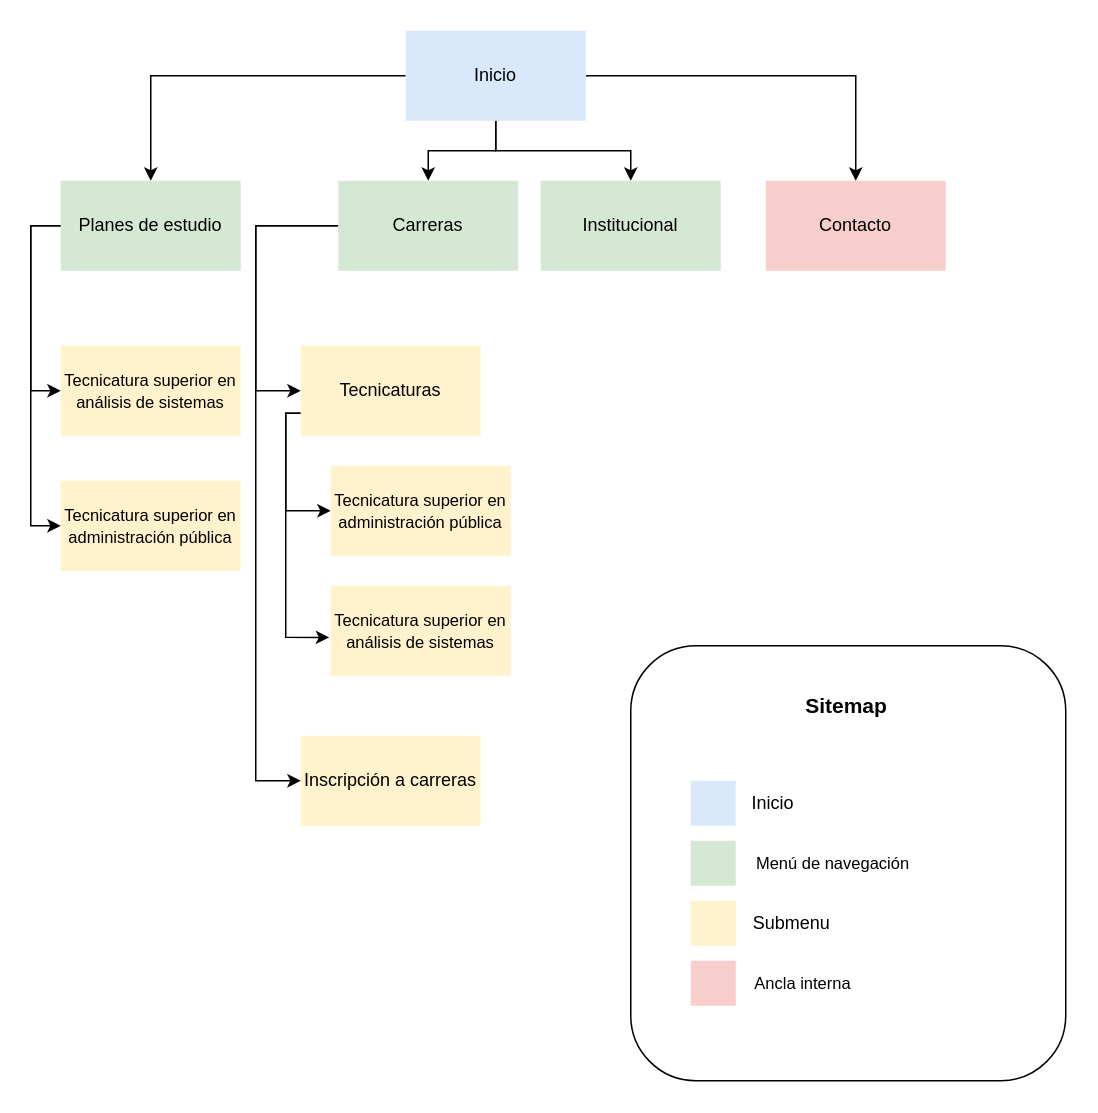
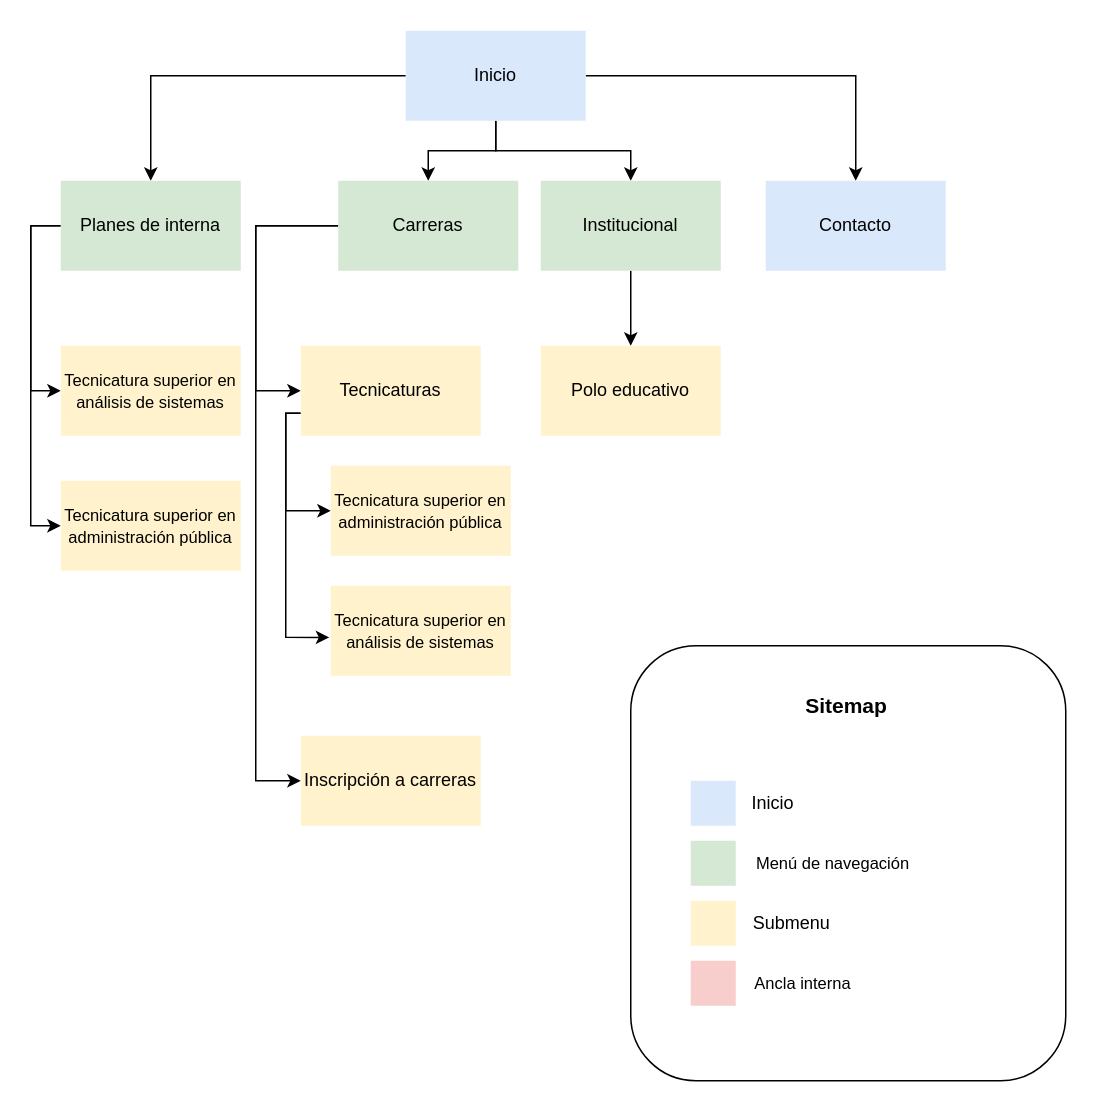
(151, 226) -> (151, 226)
(856, 226) -> (856, 226)
none -> (631, 303)
none -> (631, 391)
